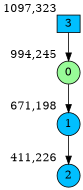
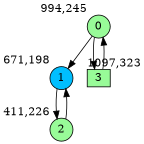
(69, 24) -> (99, 78)
none -> (93, 49)
none -> (67, 108)
(69, 176) -> (61, 130)
